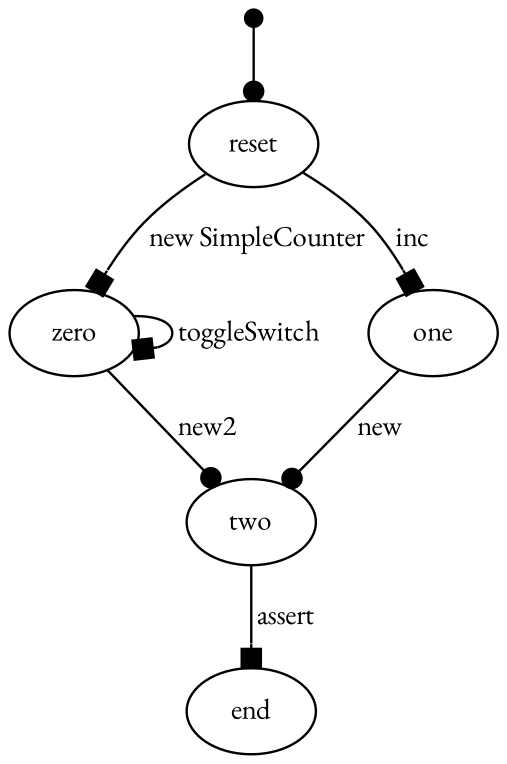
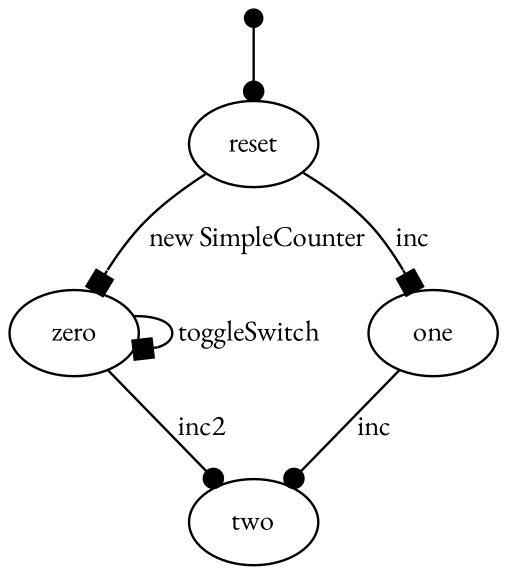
(208, 428) -> (202, 428)
(380, 428) -> (375, 428)
(251, 711) -> none
